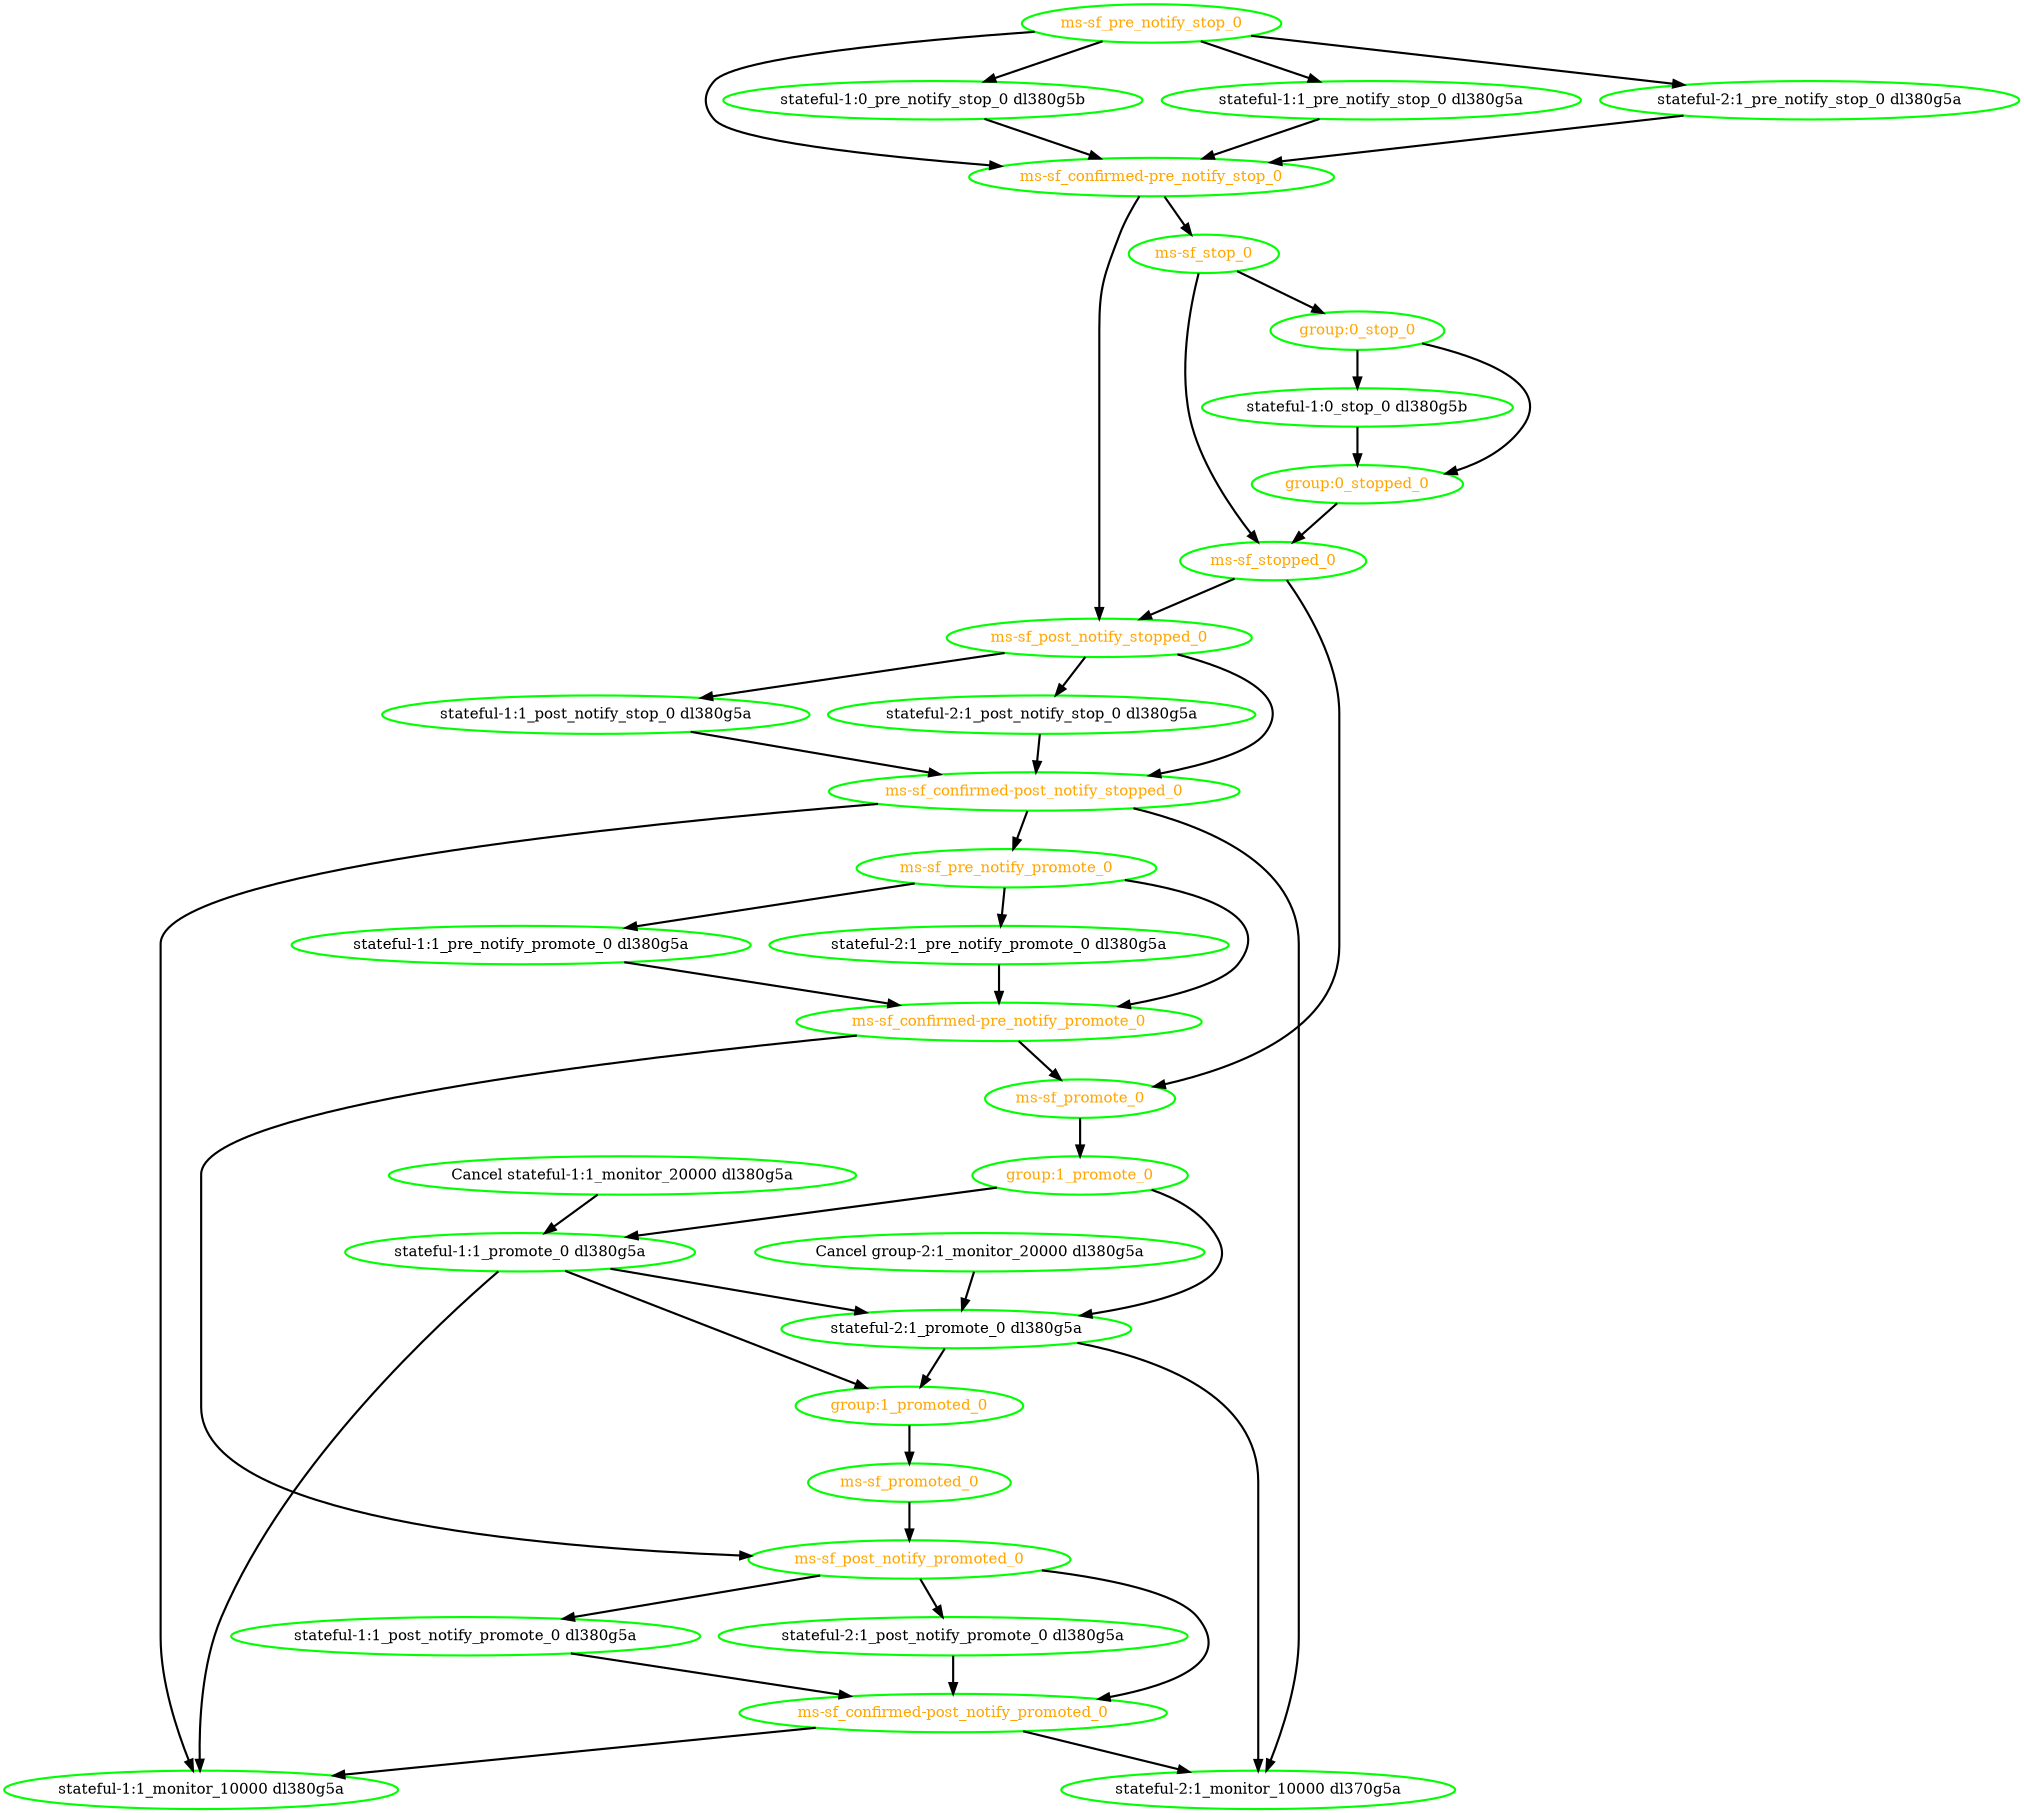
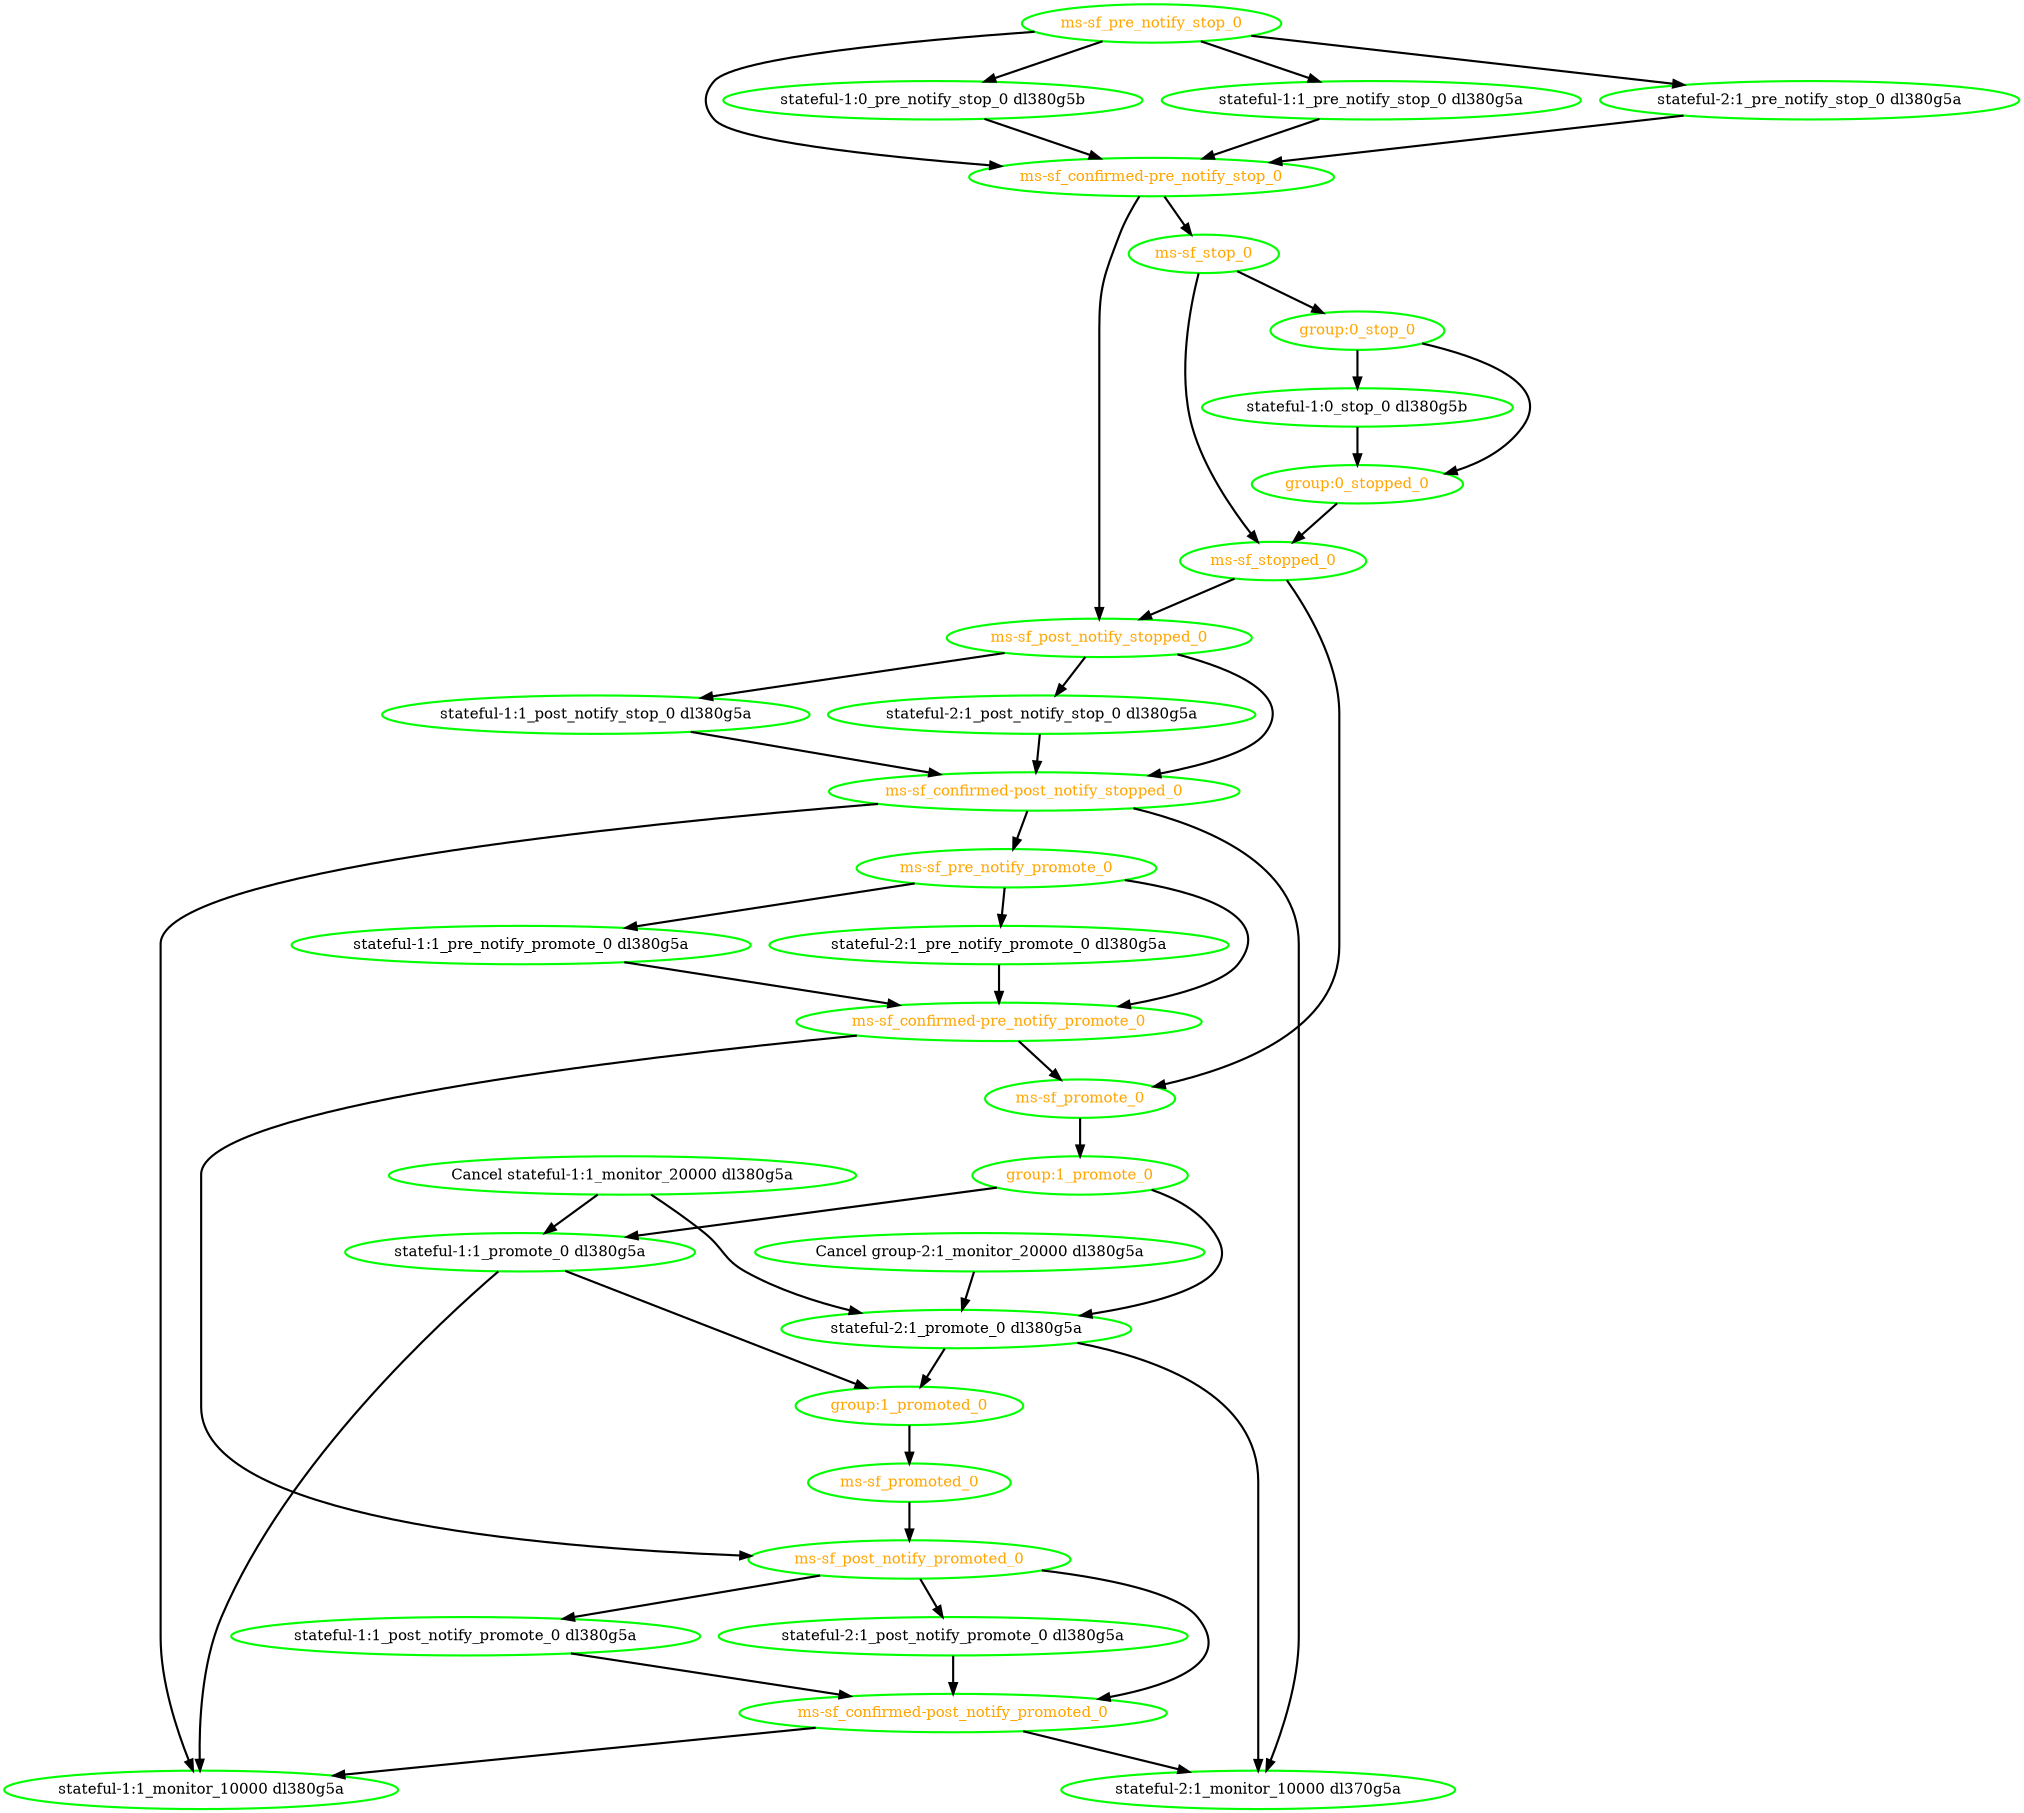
(733, 1290) -> (741, 1269)
